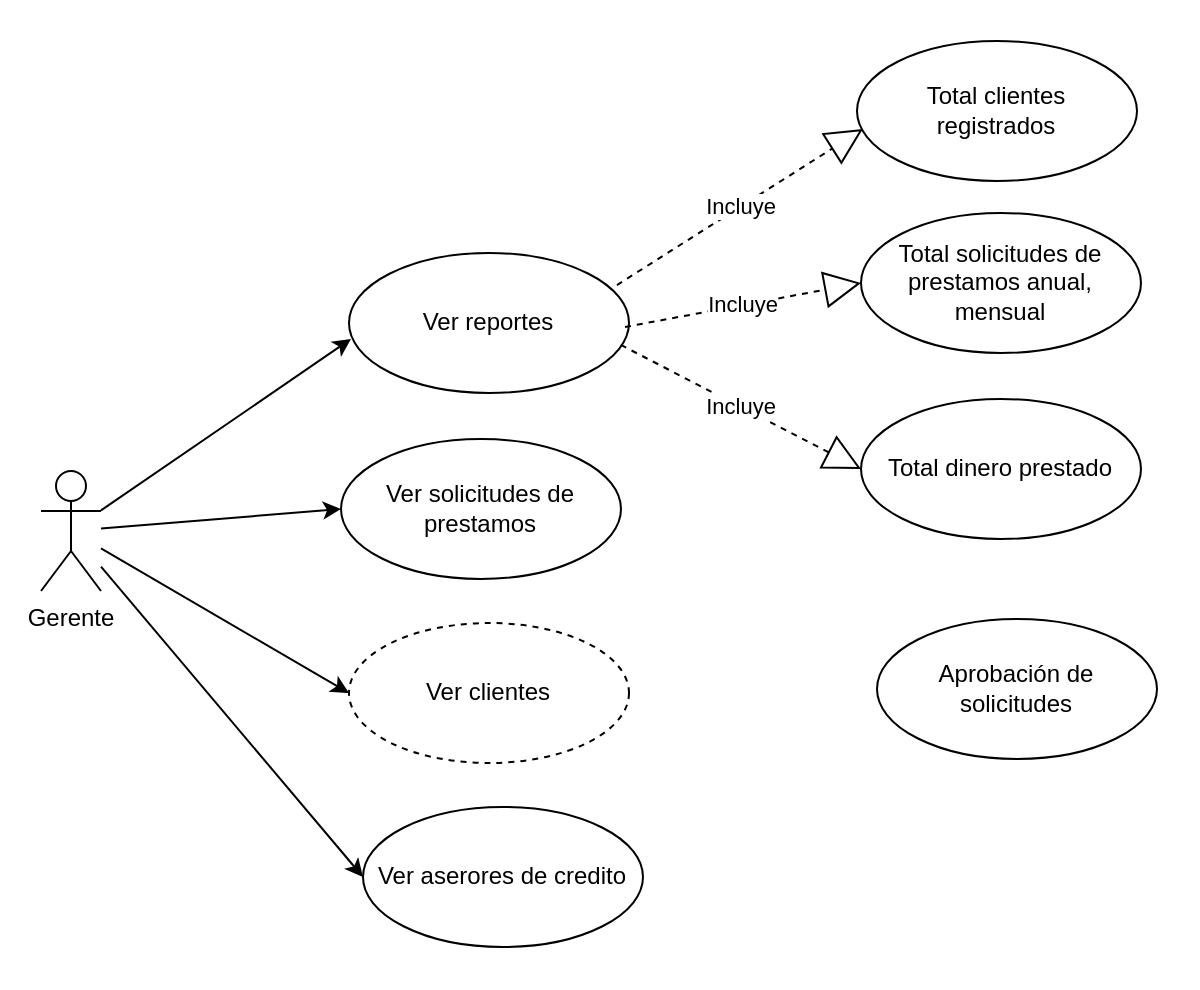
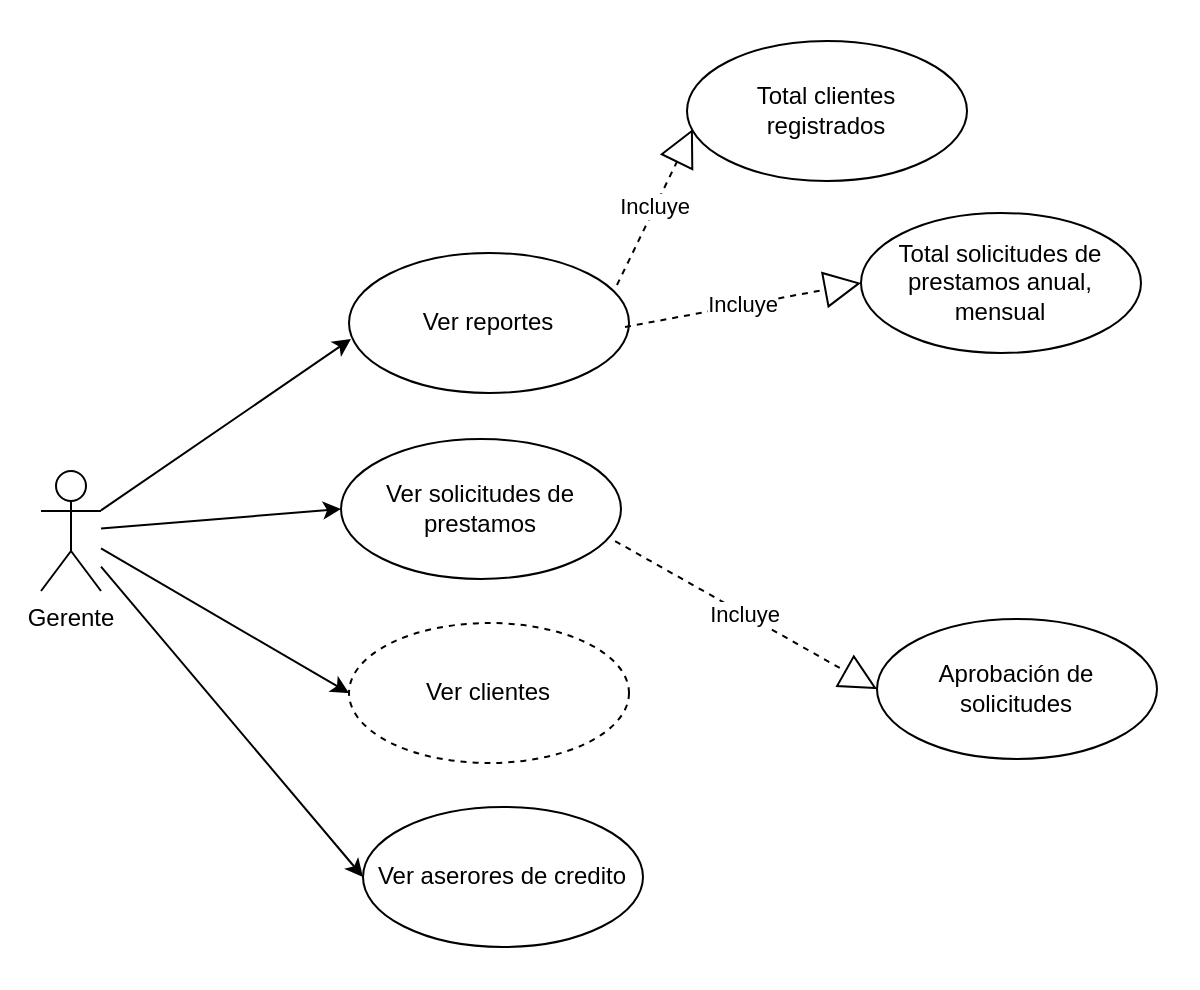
(997, 111) -> (827, 111)
(667, 369) -> none
(1001, 469) -> none
none -> (789, 639)
